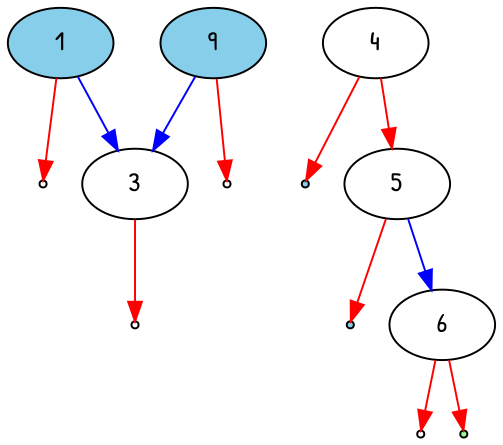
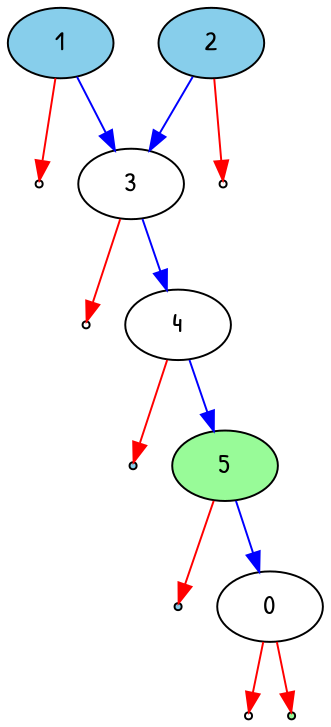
(213, 43) -> (211, 43)
(385, 103) -> (198, 386)
(397, 184) -> (225, 466)
none -> (151, 245)
(442, 325) -> (270, 607)
